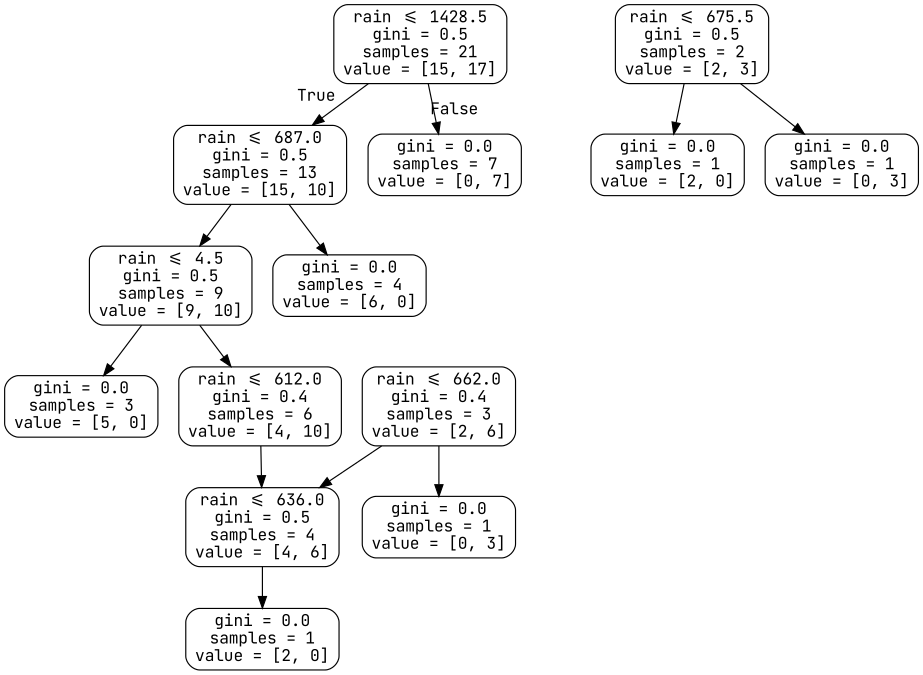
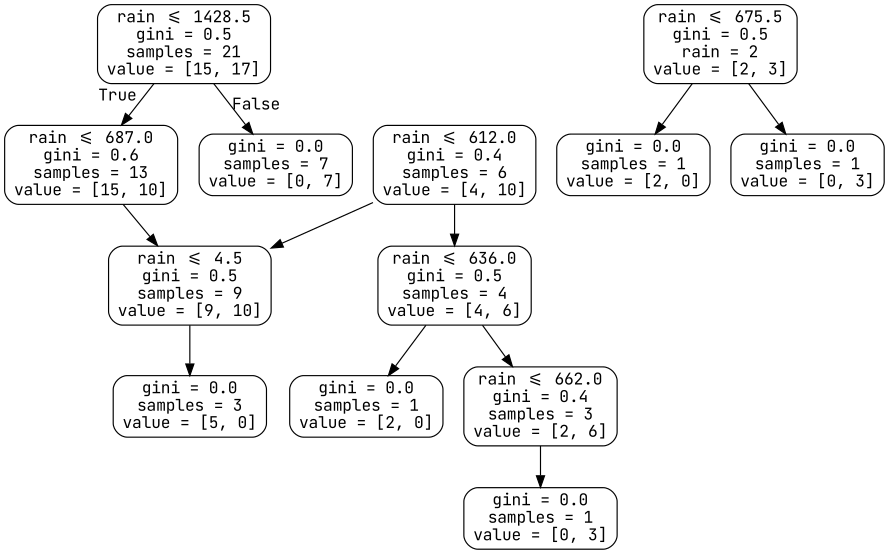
(692, 44) -> (720, 44)
(260, 165) -> (91, 165)
(349, 286) -> none
(212, 341) -> (327, 223)
(356, 463) -> (494, 341)
